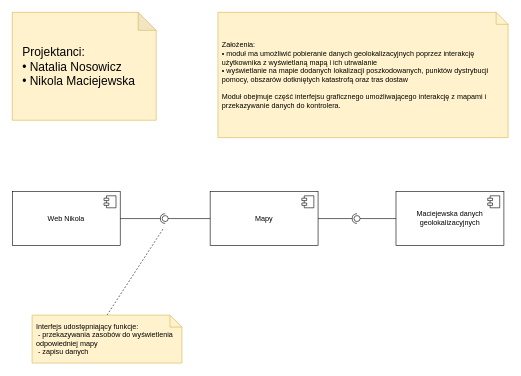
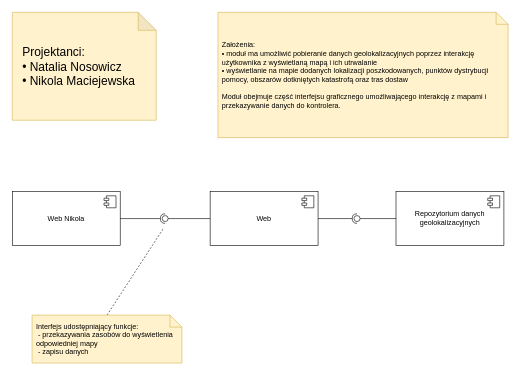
(264, 219) -> (264, 219)
(450, 219) -> (450, 219)
